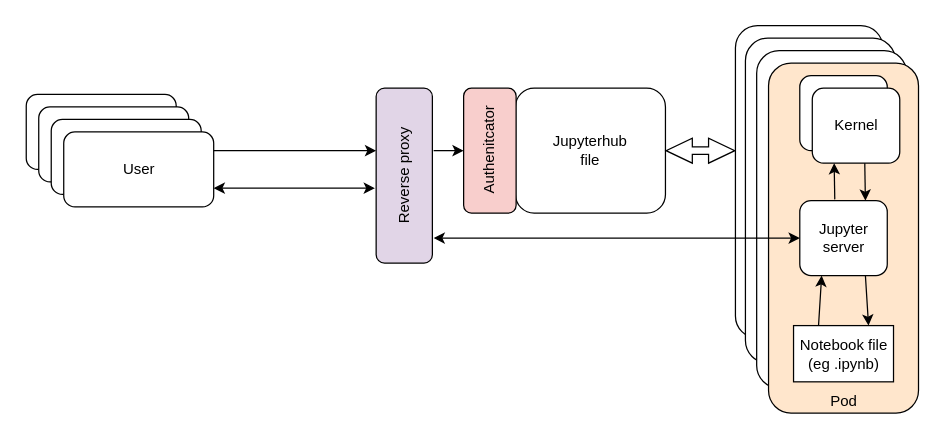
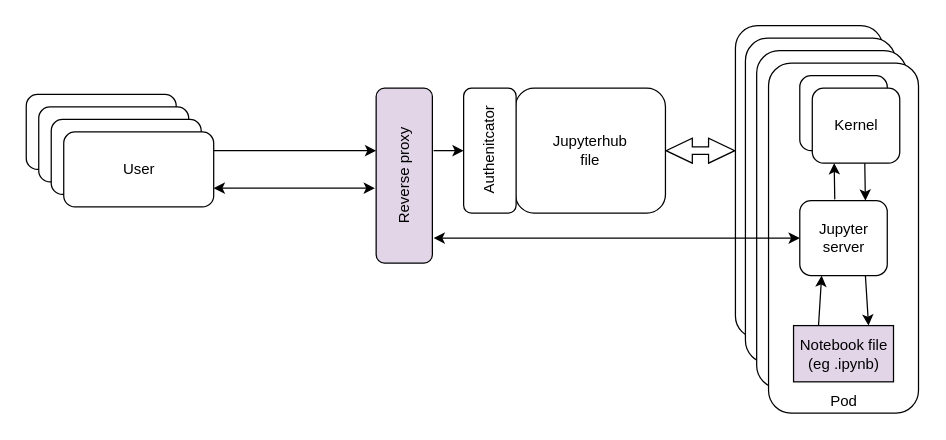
(490, 151) -> (490, 151)
(844, 354) -> (844, 354)
(844, 400) -> (844, 400)
